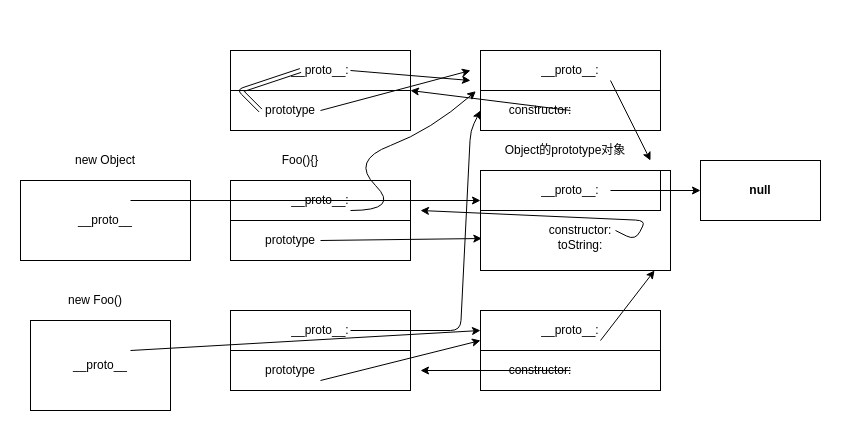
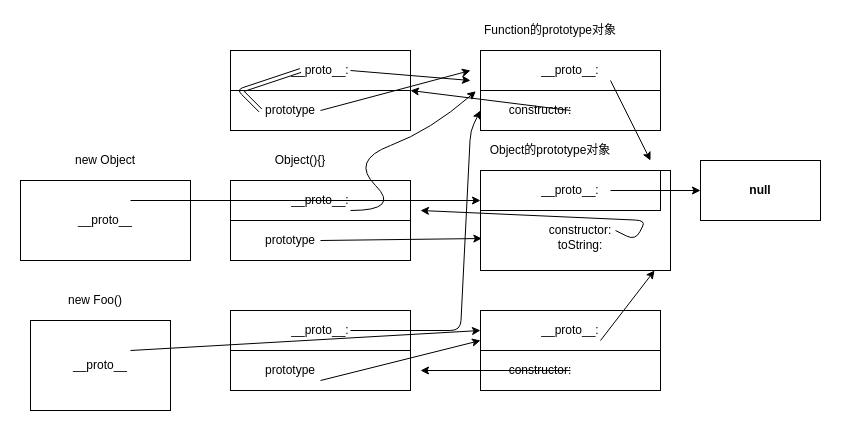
none -> (551, 31)
(566, 151) -> (551, 151)
(301, 161) -> (301, 161)
